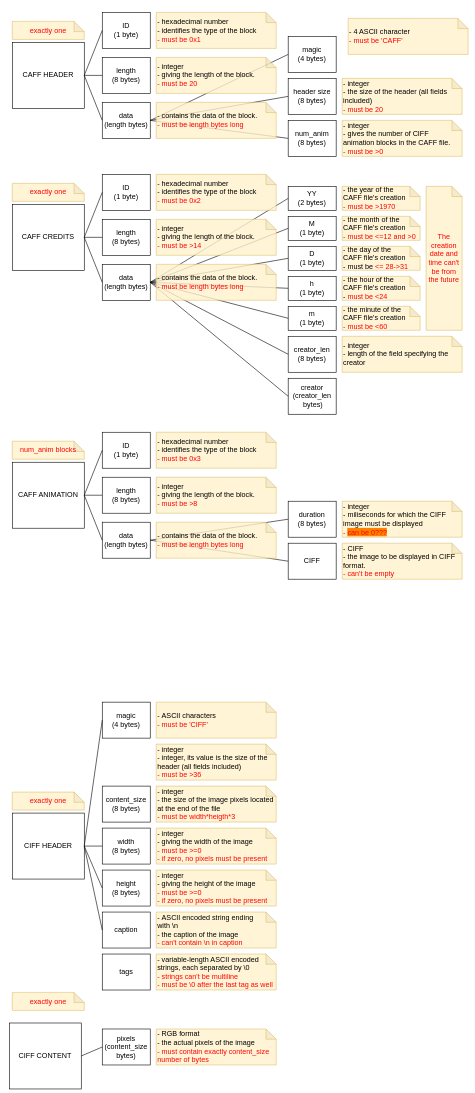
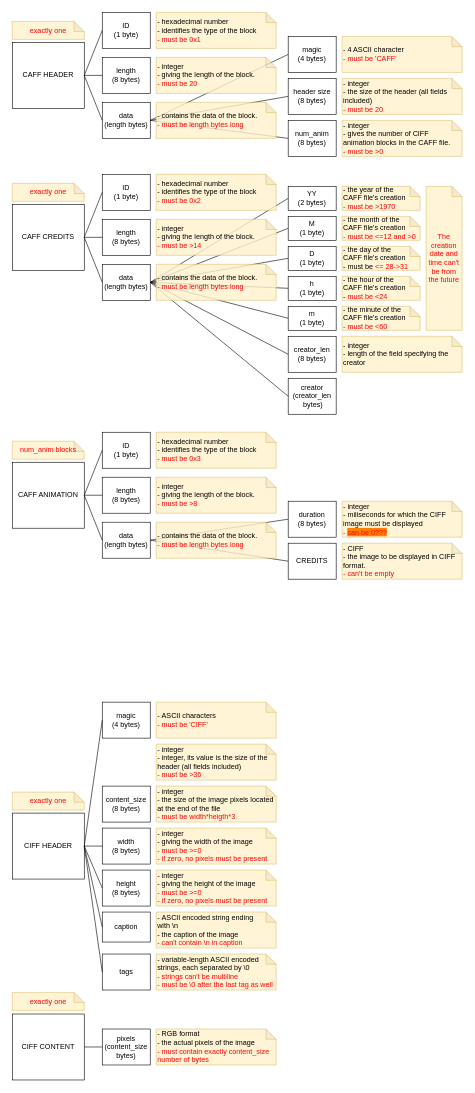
(408, 36) -> (402, 54)
(312, 561) -> (312, 561)
none -> (95, 919)
(126, 930) -> (126, 927)
(45, 1056) -> (48, 1047)
